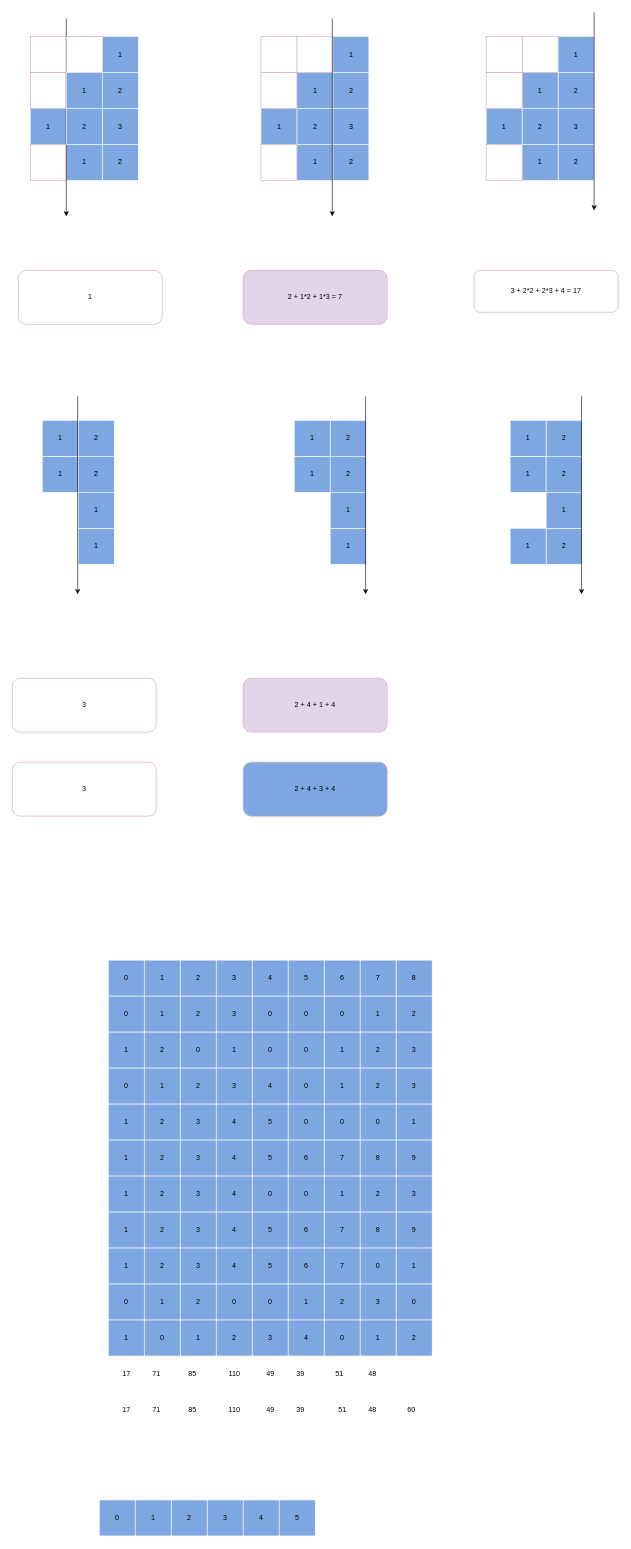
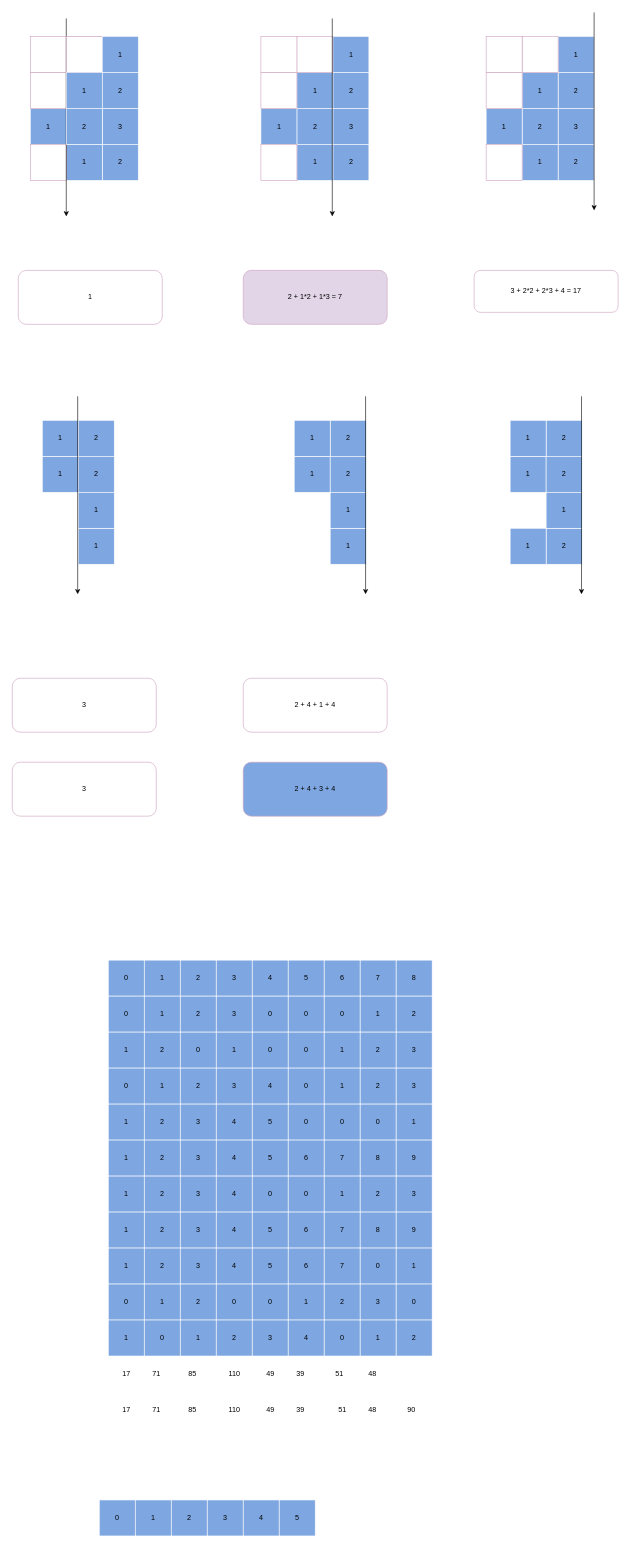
(315, 705) -> (315, 705)
(412, 1410) -> (412, 1410)
